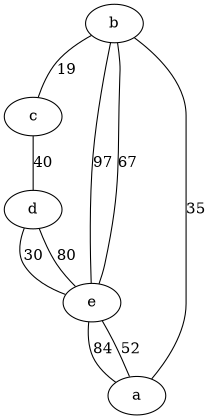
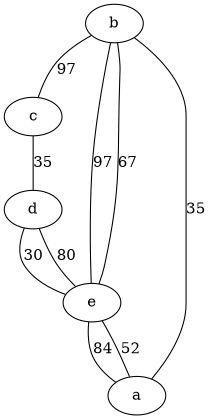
(67, 70) -> (67, 70)
(43, 163) -> (43, 163)
